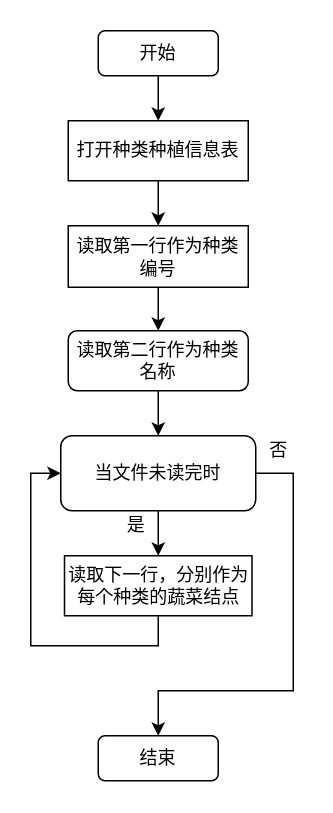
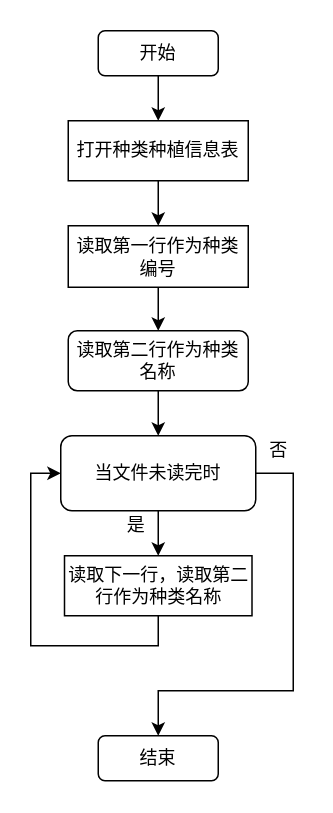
(159, 586) -> (159, 586)
